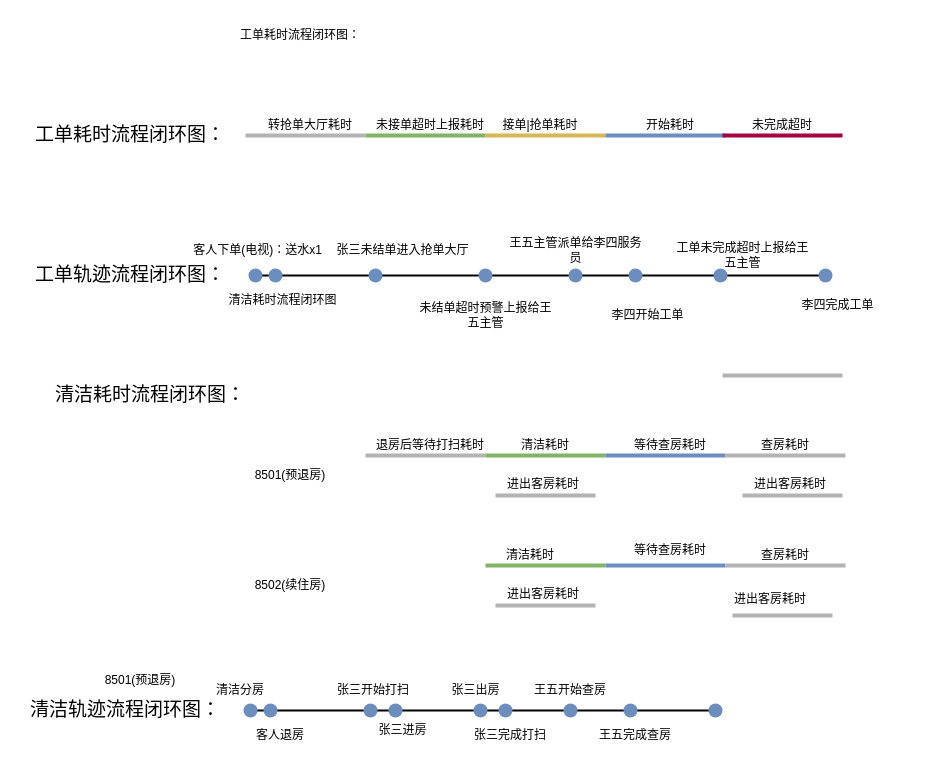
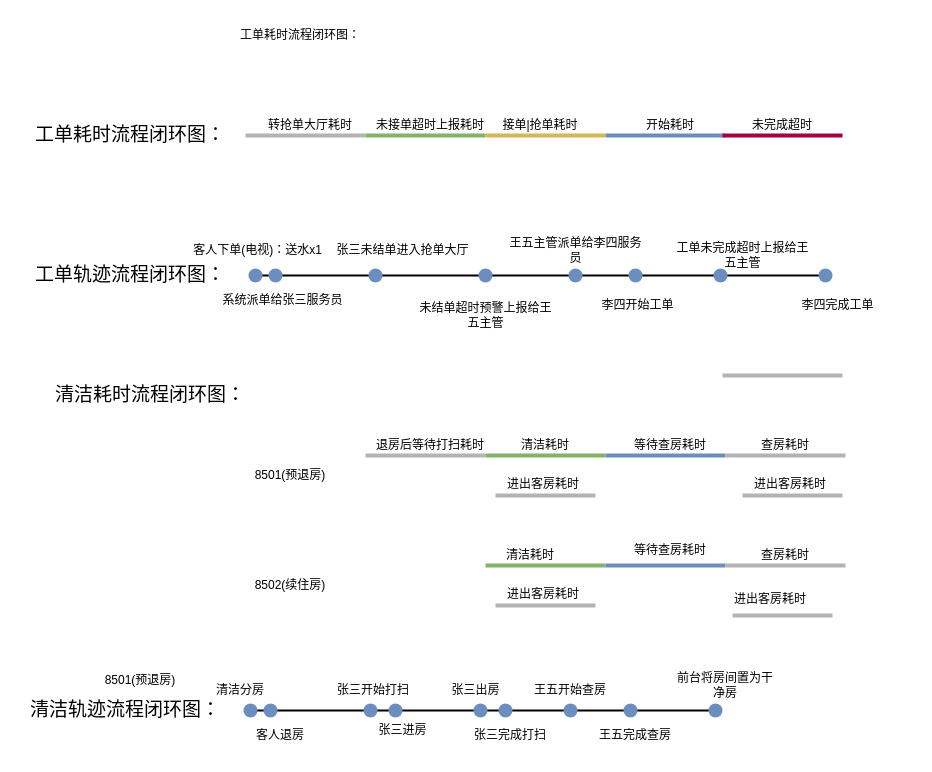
(283, 301) -> (283, 301)
(648, 316) -> (638, 306)
none -> (726, 686)
